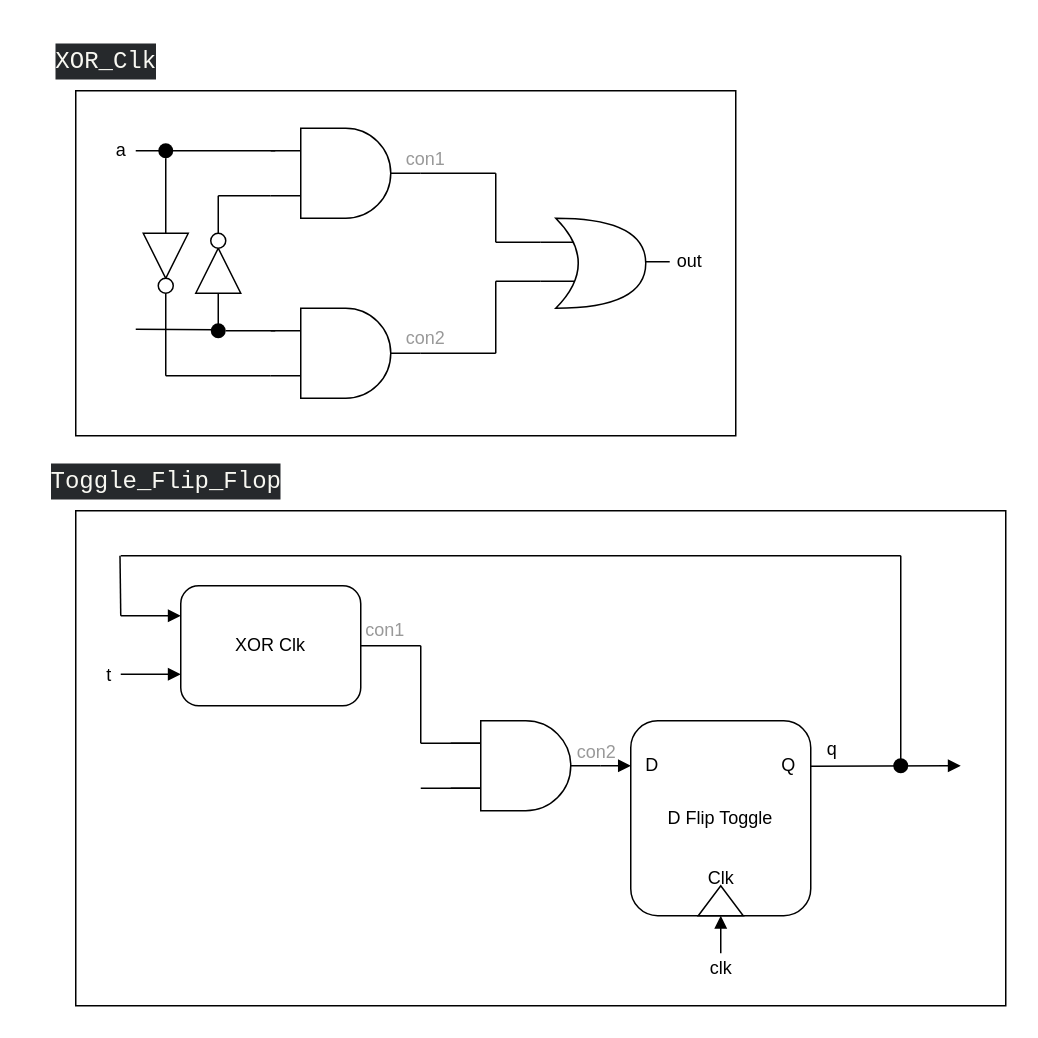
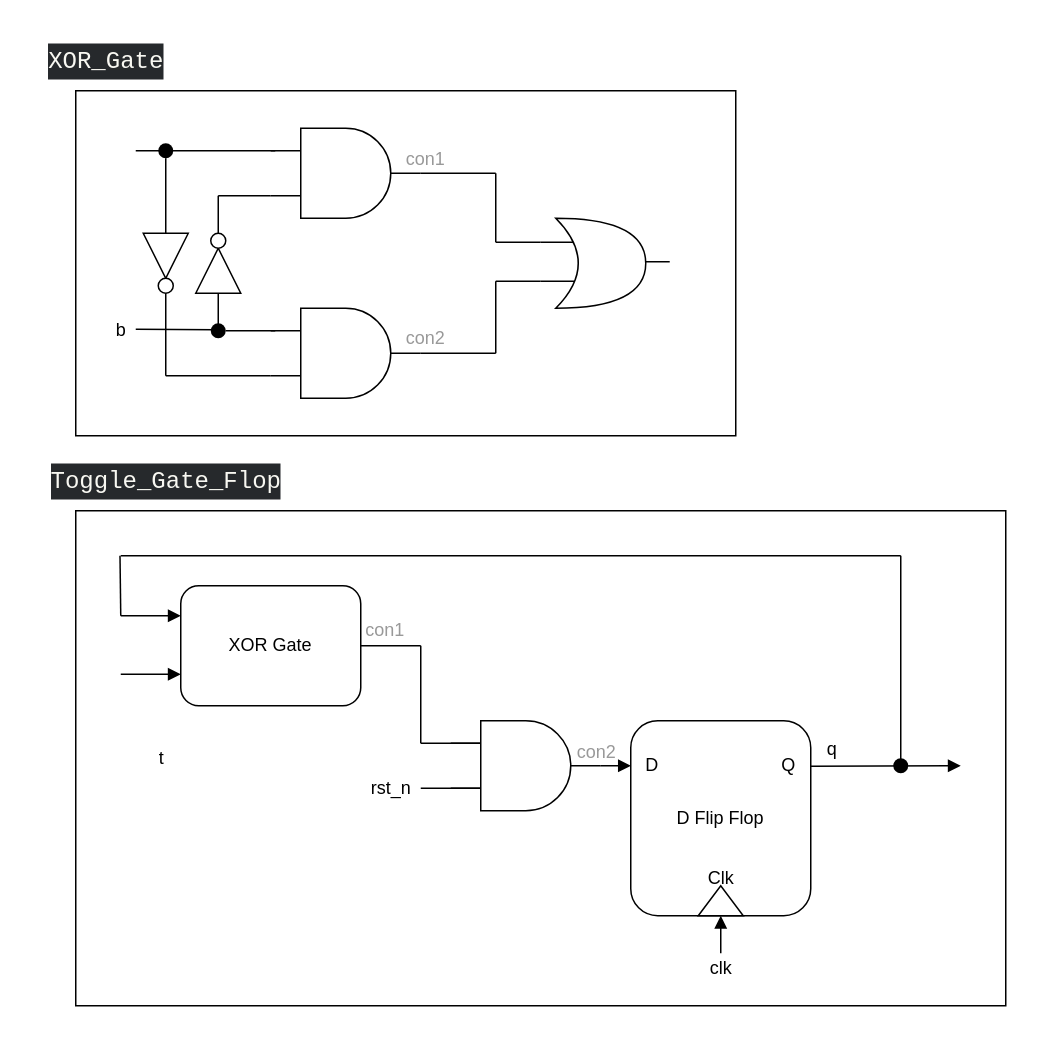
(107, 61) -> (107, 61)
(121, 151) -> none
(689, 262) -> none
none -> (121, 331)
(167, 481) -> (167, 481)
(271, 646) -> (271, 646)
(109, 676) -> (161, 758)
none -> (391, 788)
(721, 818) -> (721, 818)
